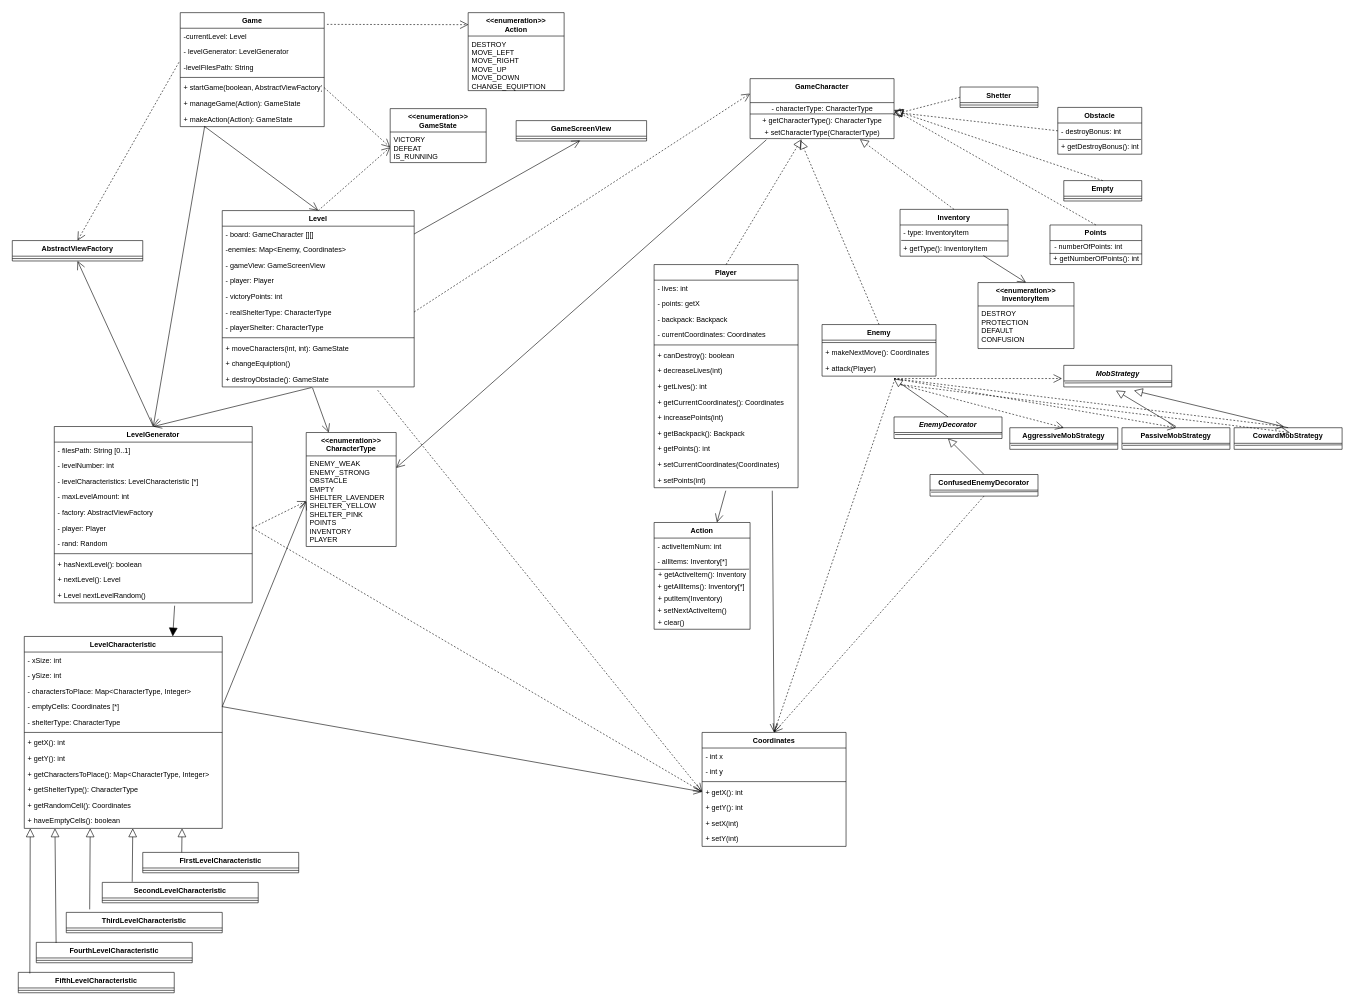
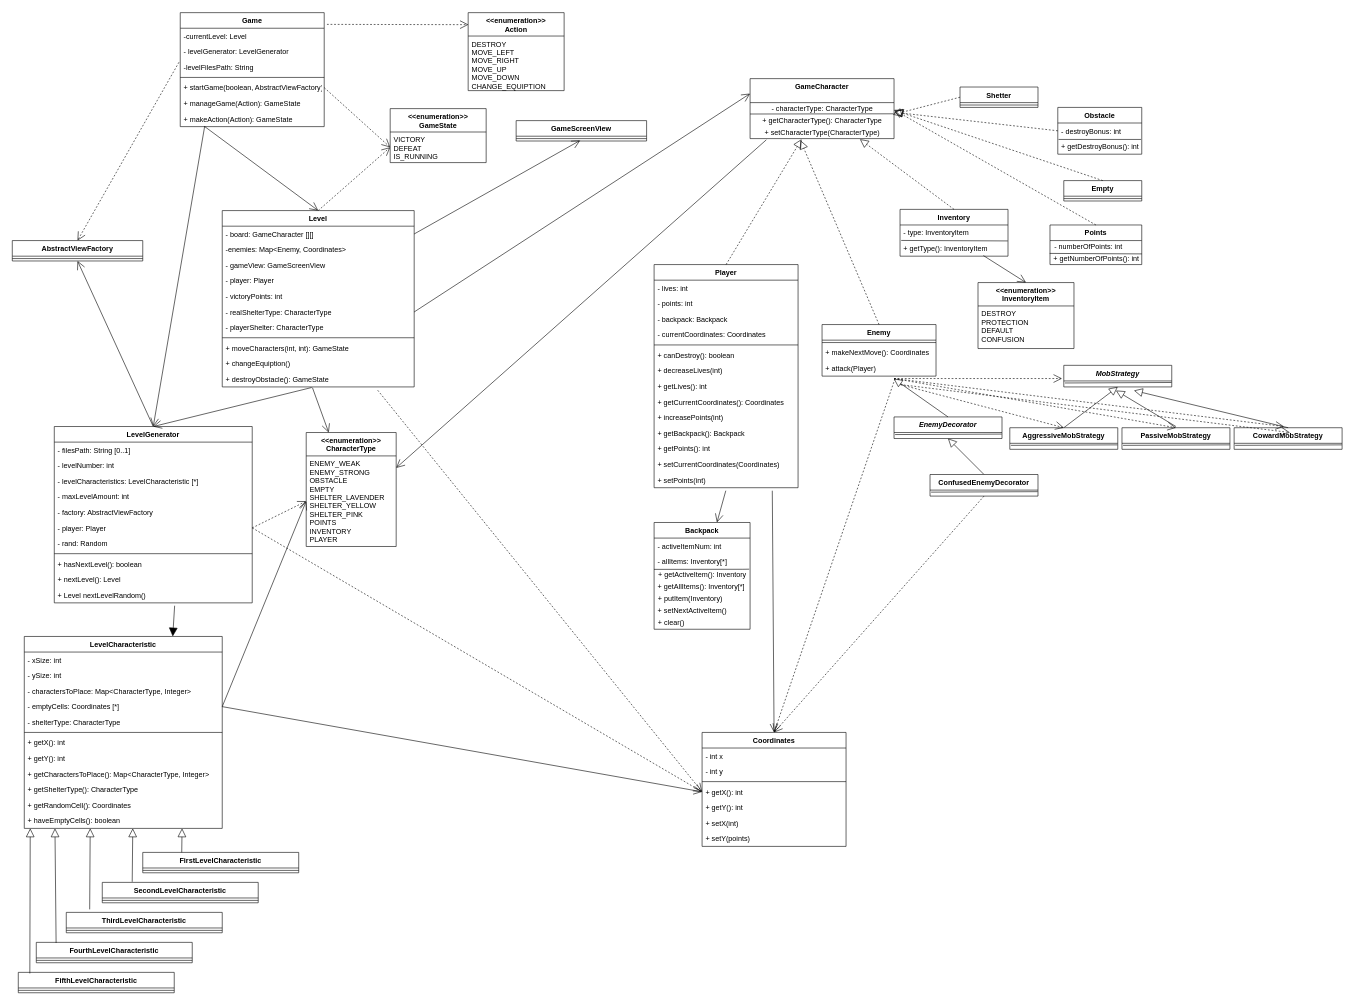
(581, 203) -> (581, 203)
(682, 304) -> (679, 304)
none -> (1087, 410)
(702, 530) -> (702, 530)
(726, 839) -> (732, 839)
